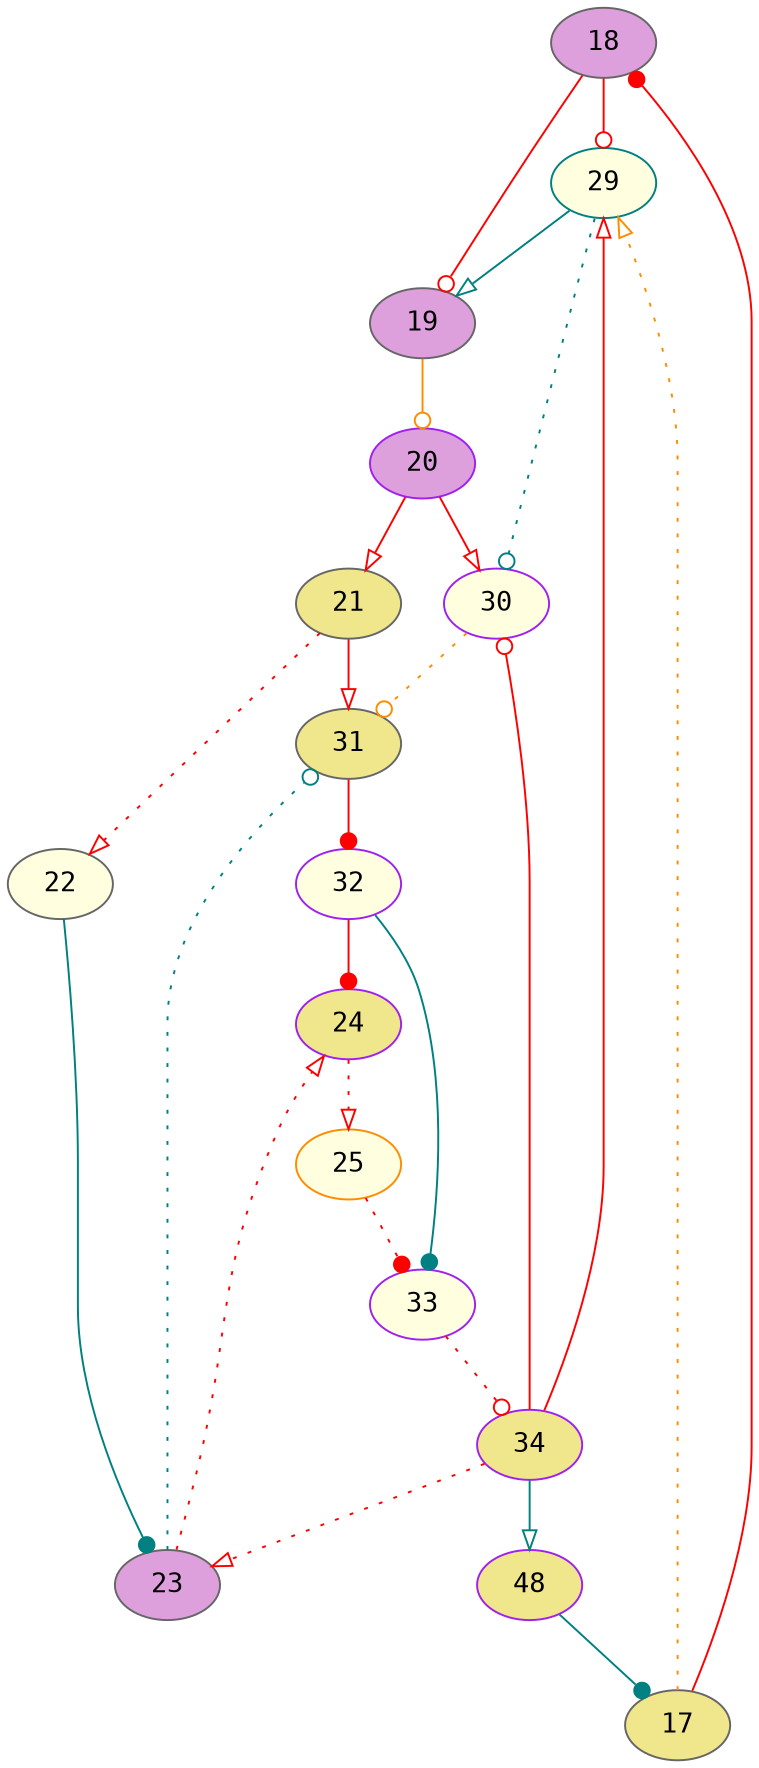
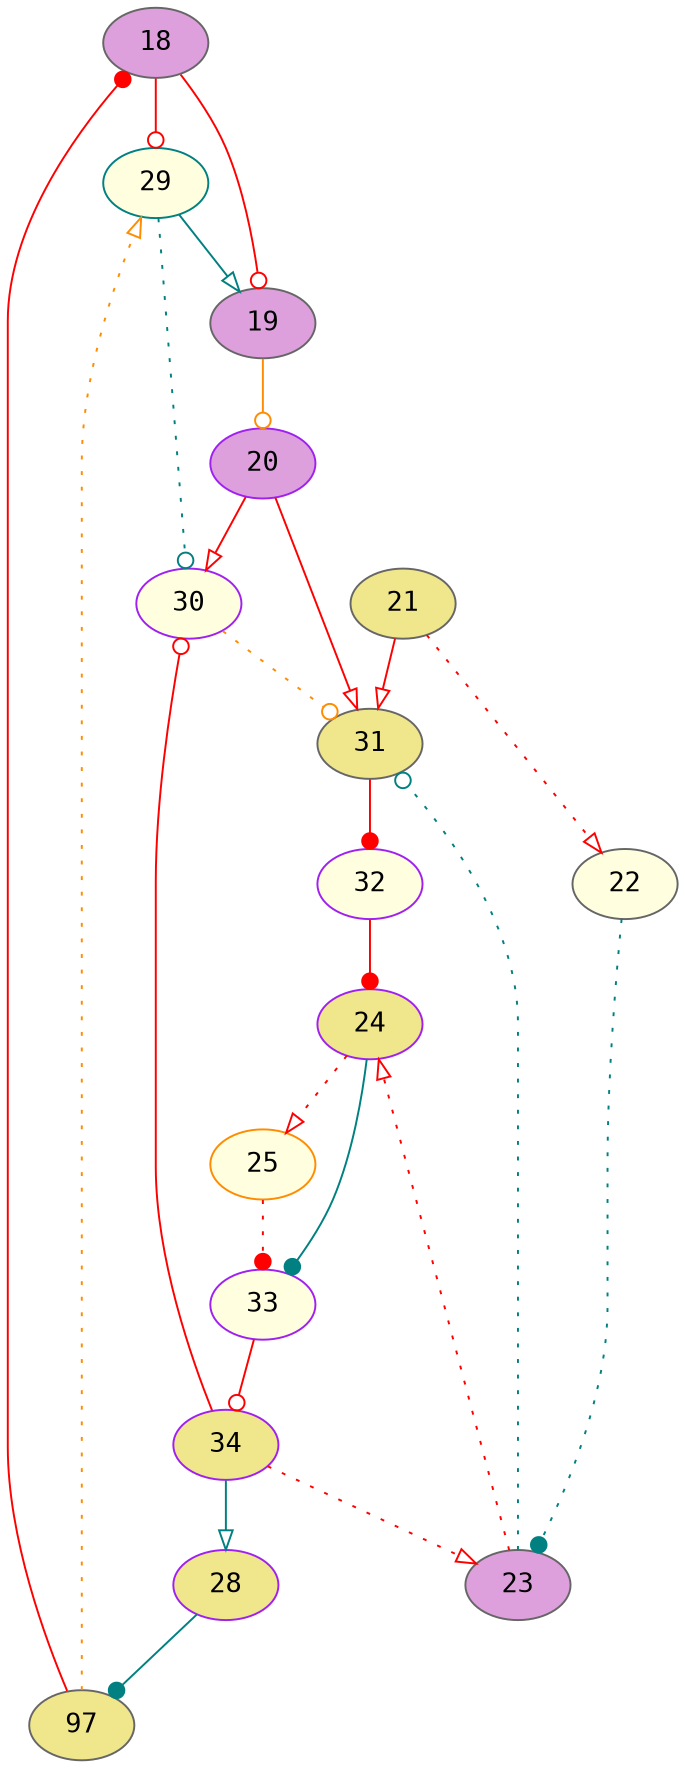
(390, 525) -> (313, 594)
(604, 828) -> none
(435, 1078) -> (345, 1165)
(78, 1234) -> (608, 1234)
(471, 1369) -> (246, 1367)
(530, 1585) -> (226, 1585)
(678, 1725) -> (82, 1725)
